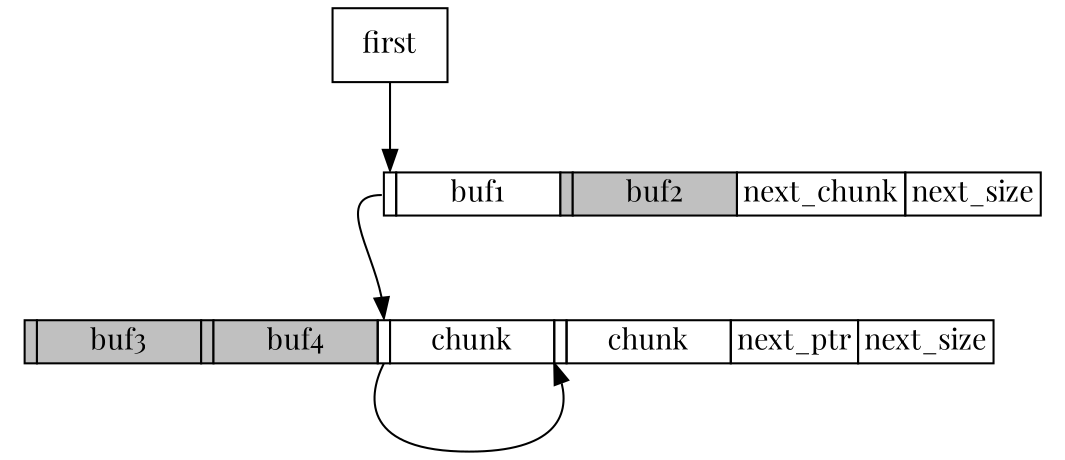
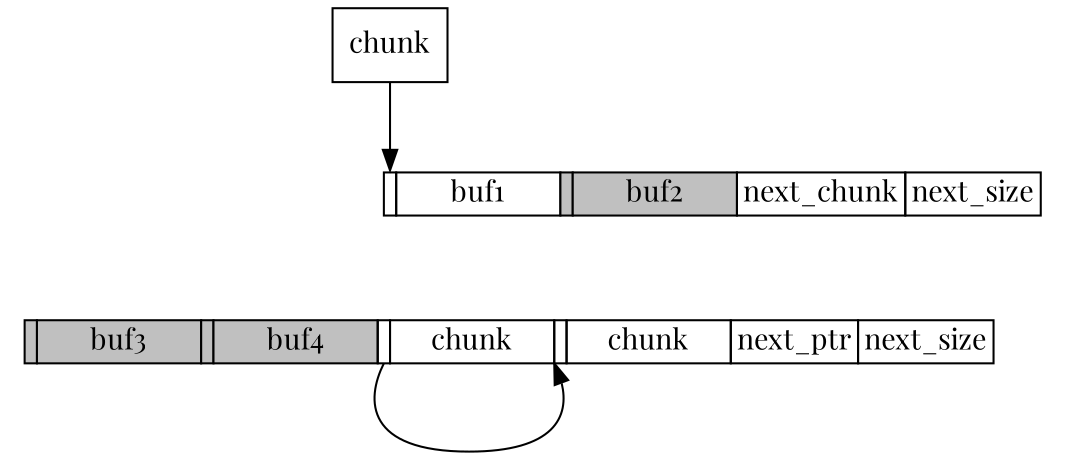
(390, 45) -> (390, 45)
(363, 239) -> none
